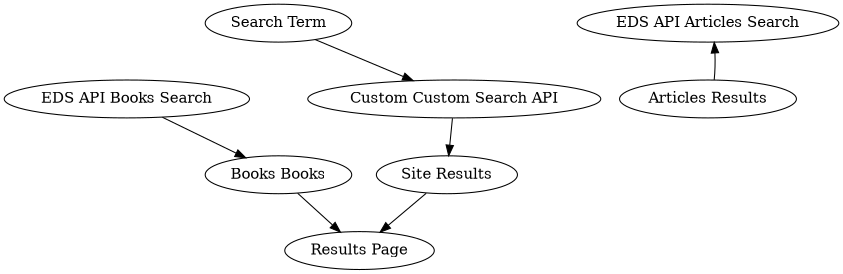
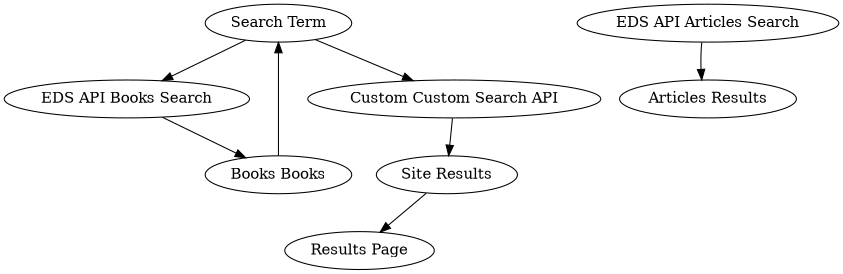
none -> (209, 58)
(715, 66) -> (701, 56)
(315, 209) -> (278, 104)
